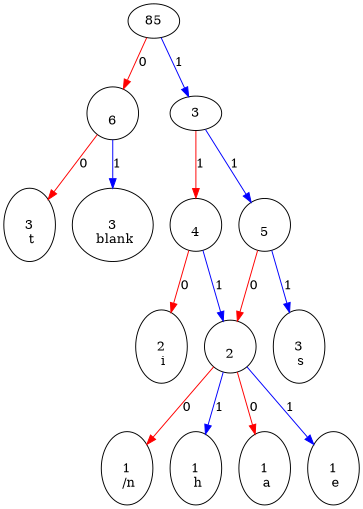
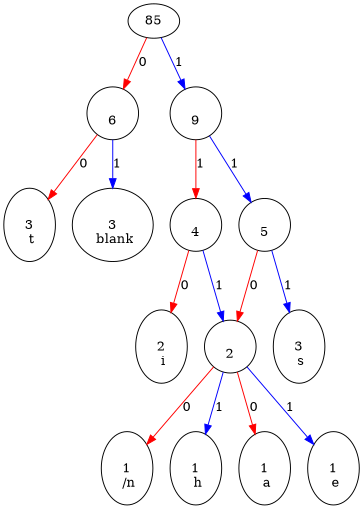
(196, 113) -> (196, 113)
